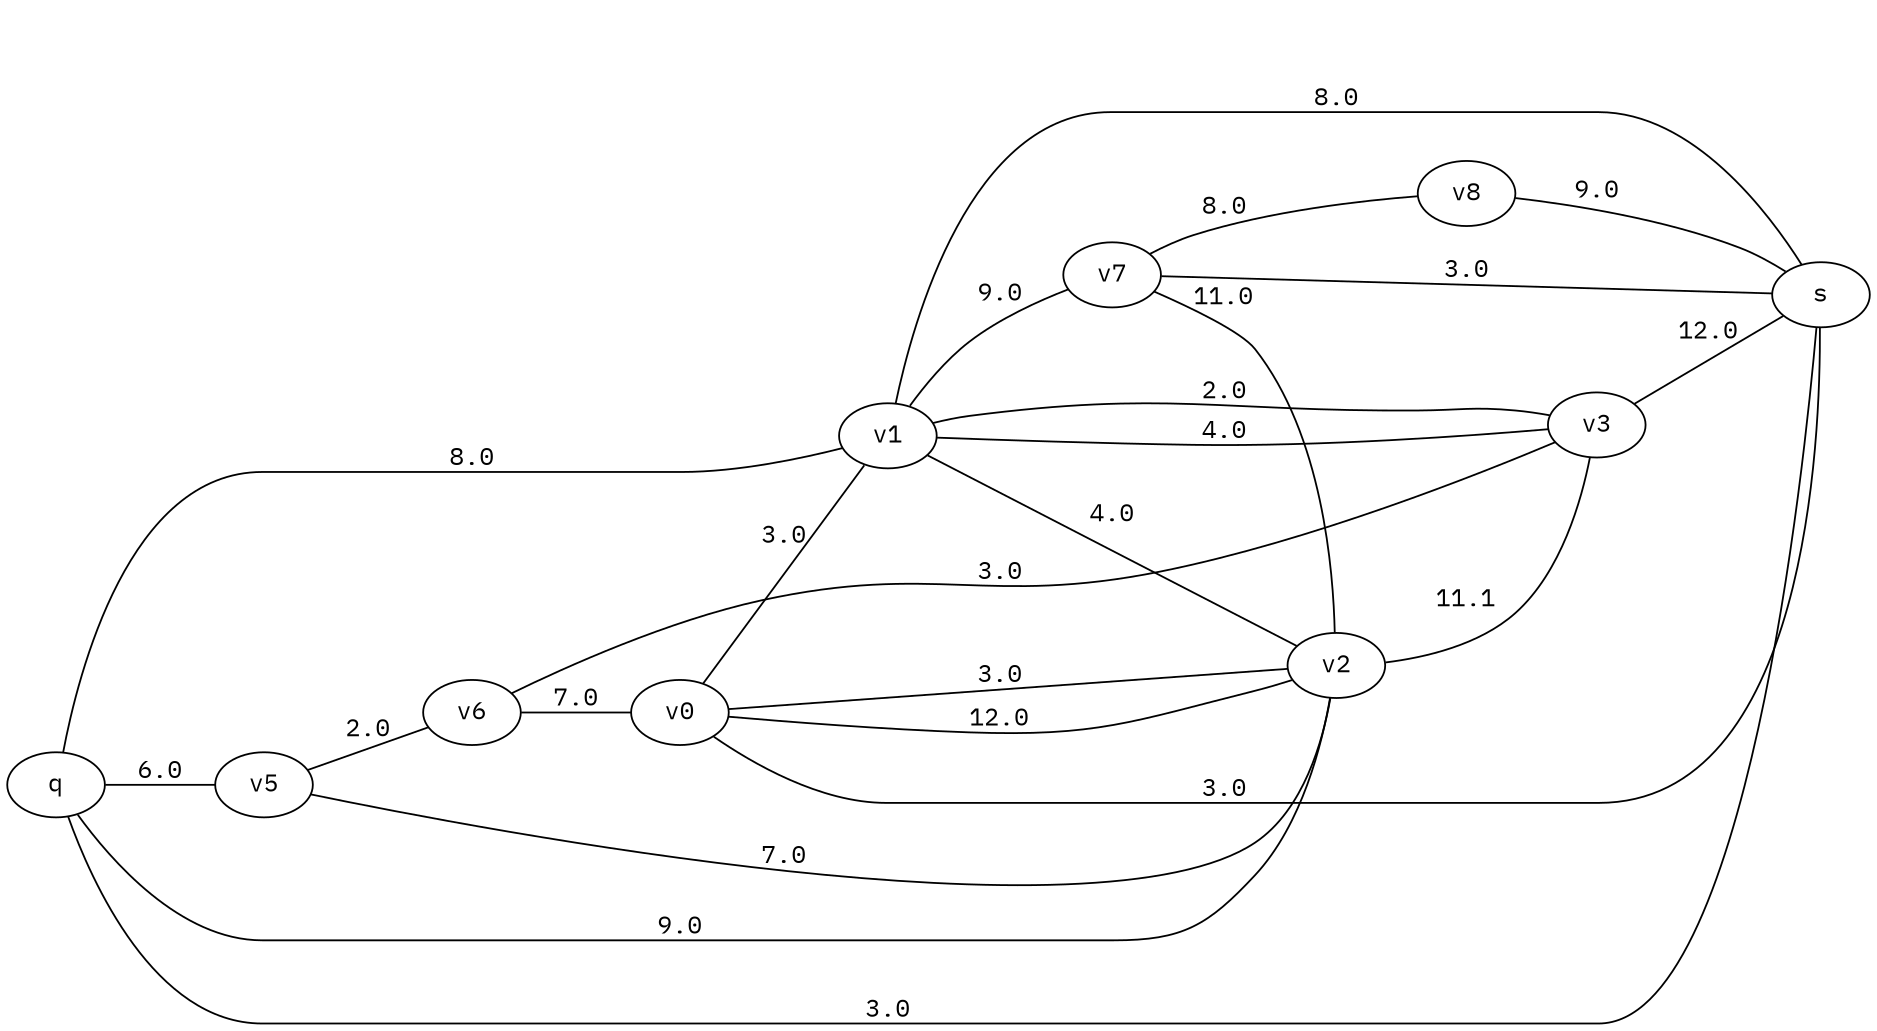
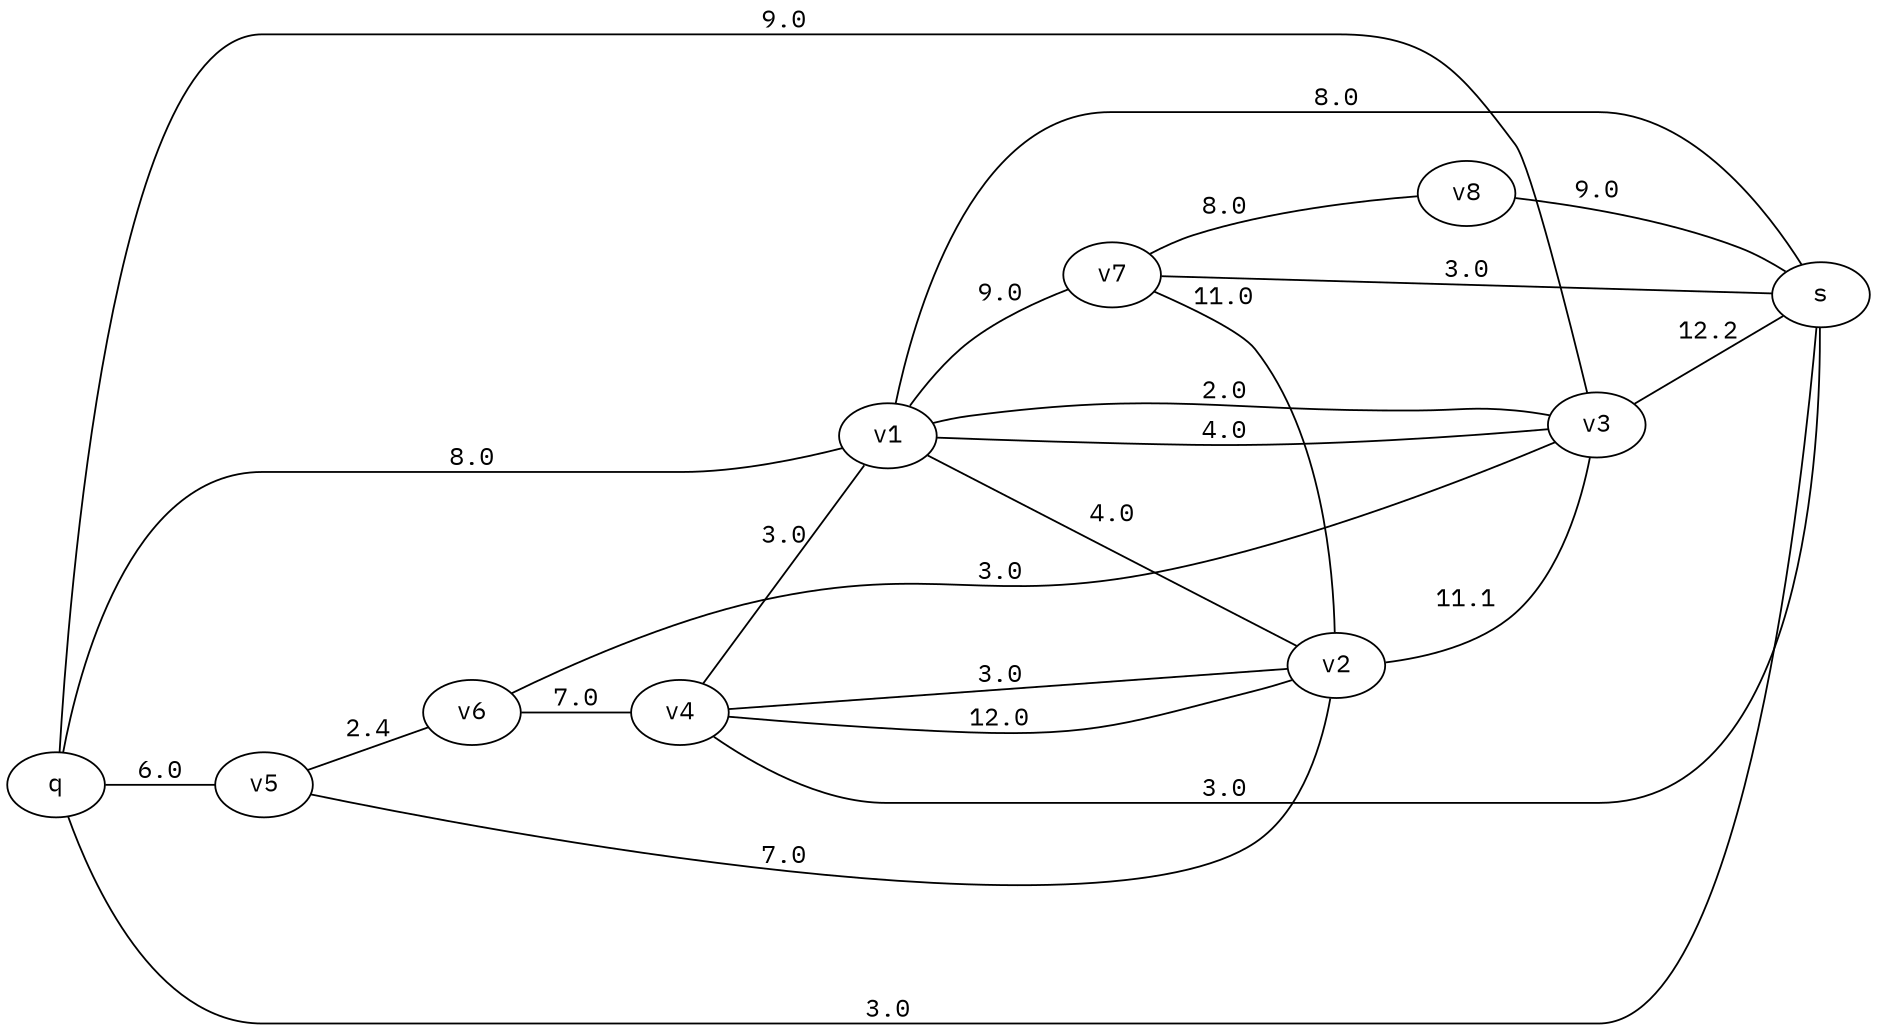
(1709, 332) -> (1709, 332)
(680, 712) -> (680, 712)
(368, 730) -> (368, 730)
(751, 940) -> (652, 34)
